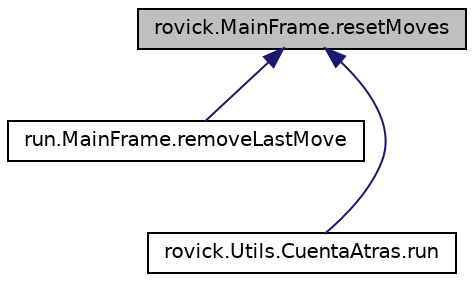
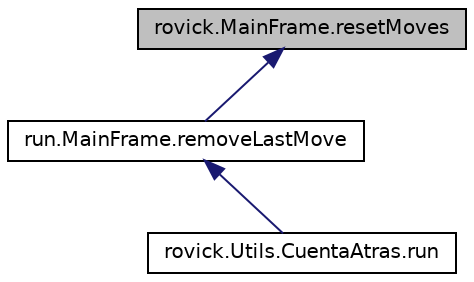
(384, 151) -> (251, 204)
